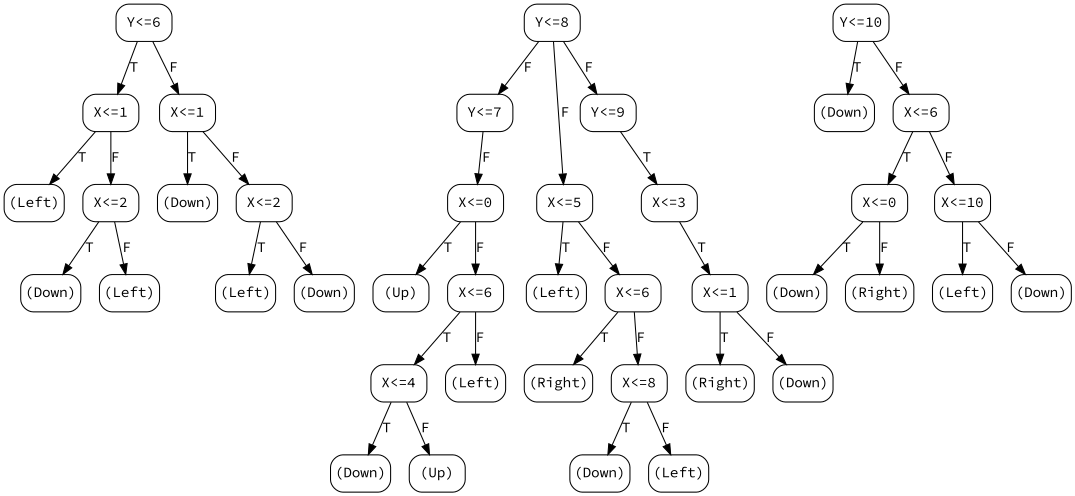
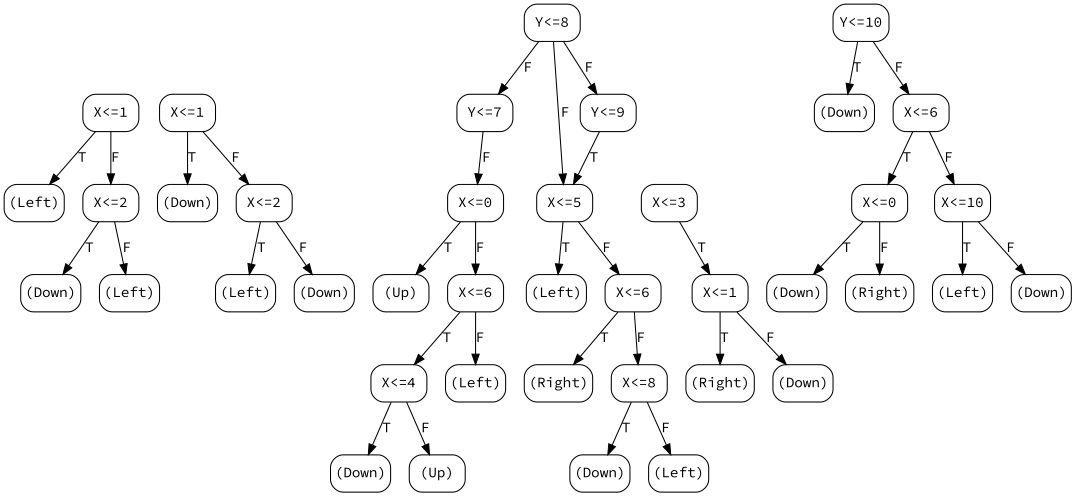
(144, 23) -> none
(636, 154) -> (589, 153)
